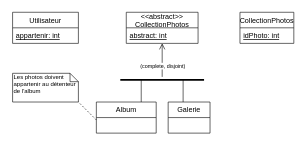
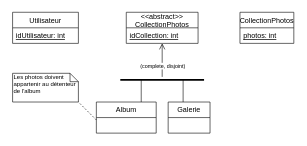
(42, 36) -> (45, 36)
(153, 36) -> (157, 36)
(264, 36) -> (263, 36)
